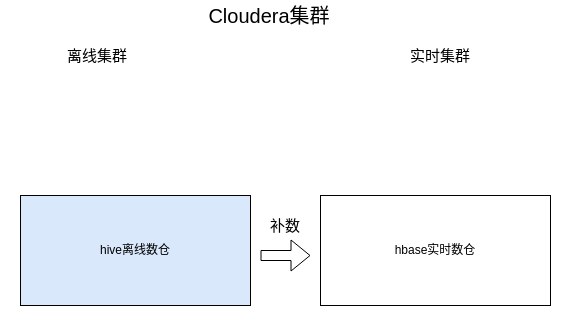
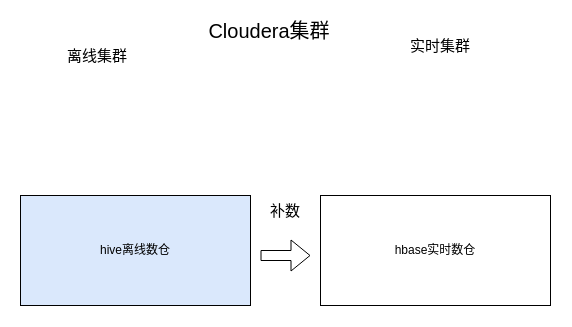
(270, 16) -> (270, 31)
(441, 56) -> (441, 46)
(286, 226) -> (286, 211)
